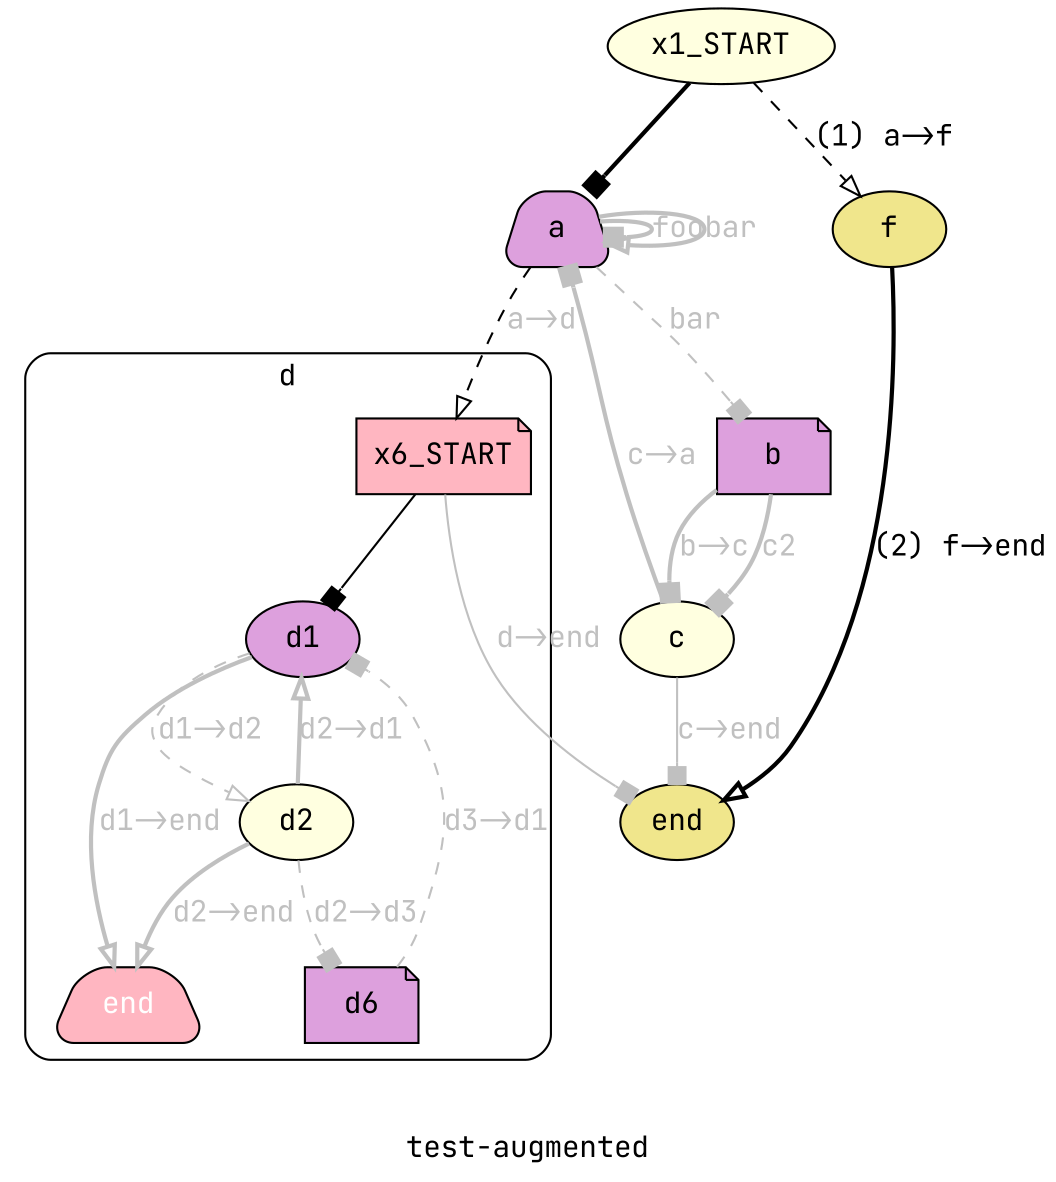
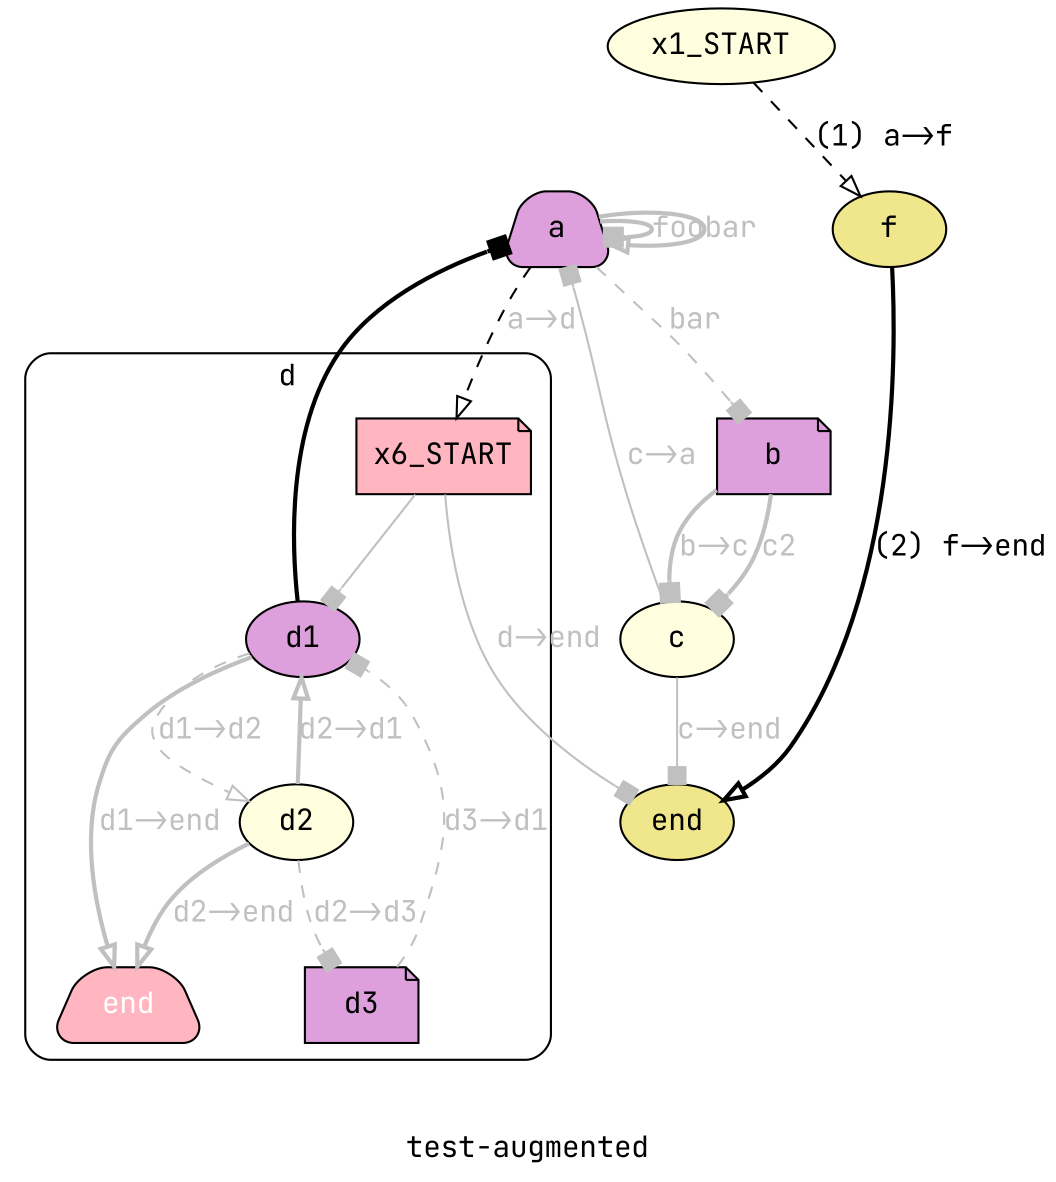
(647, 129) -> (321, 386)
(613, 447) -> (613, 447)
(378, 541) -> (378, 541)
(362, 1005) -> (362, 1005)
